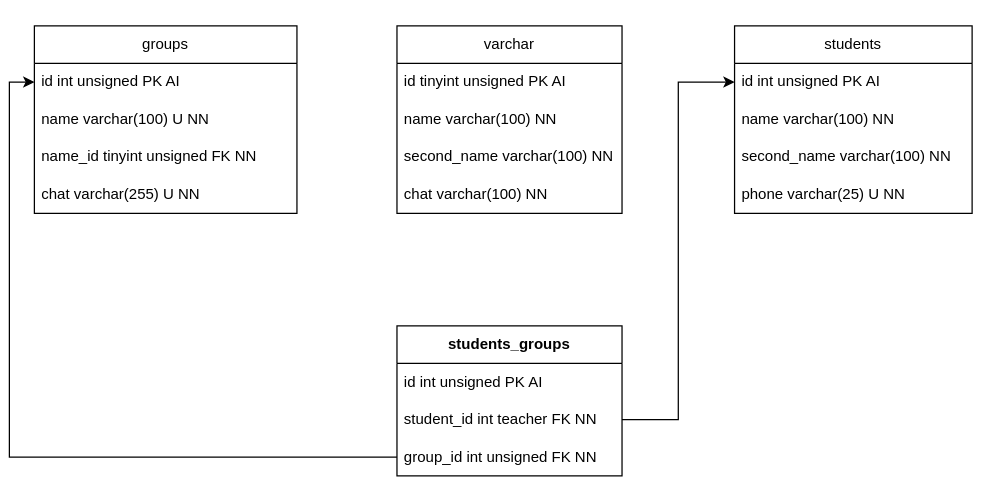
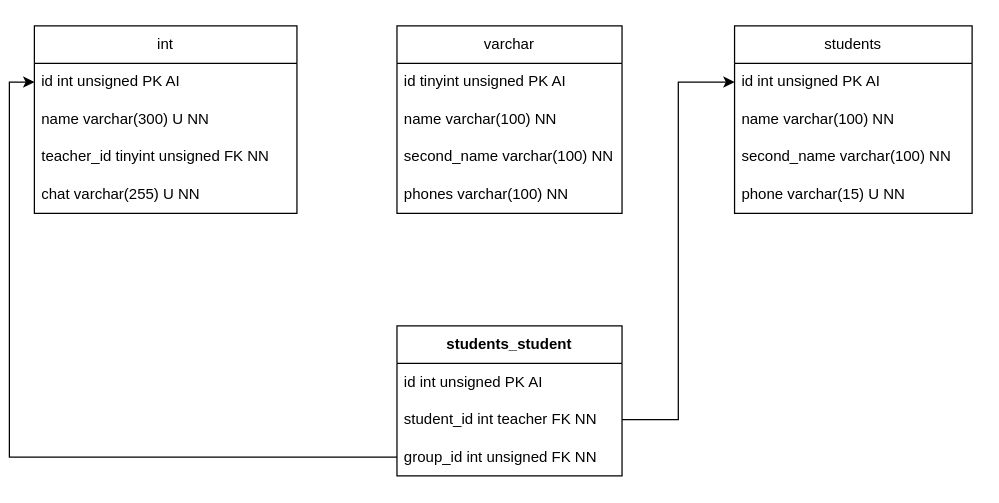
(166, 44) -> (166, 44)
(128, 119) -> (128, 119)
(152, 157) -> (165, 157)
(484, 194) -> (493, 194)
(828, 194) -> (828, 194)
(509, 344) -> (509, 344)
